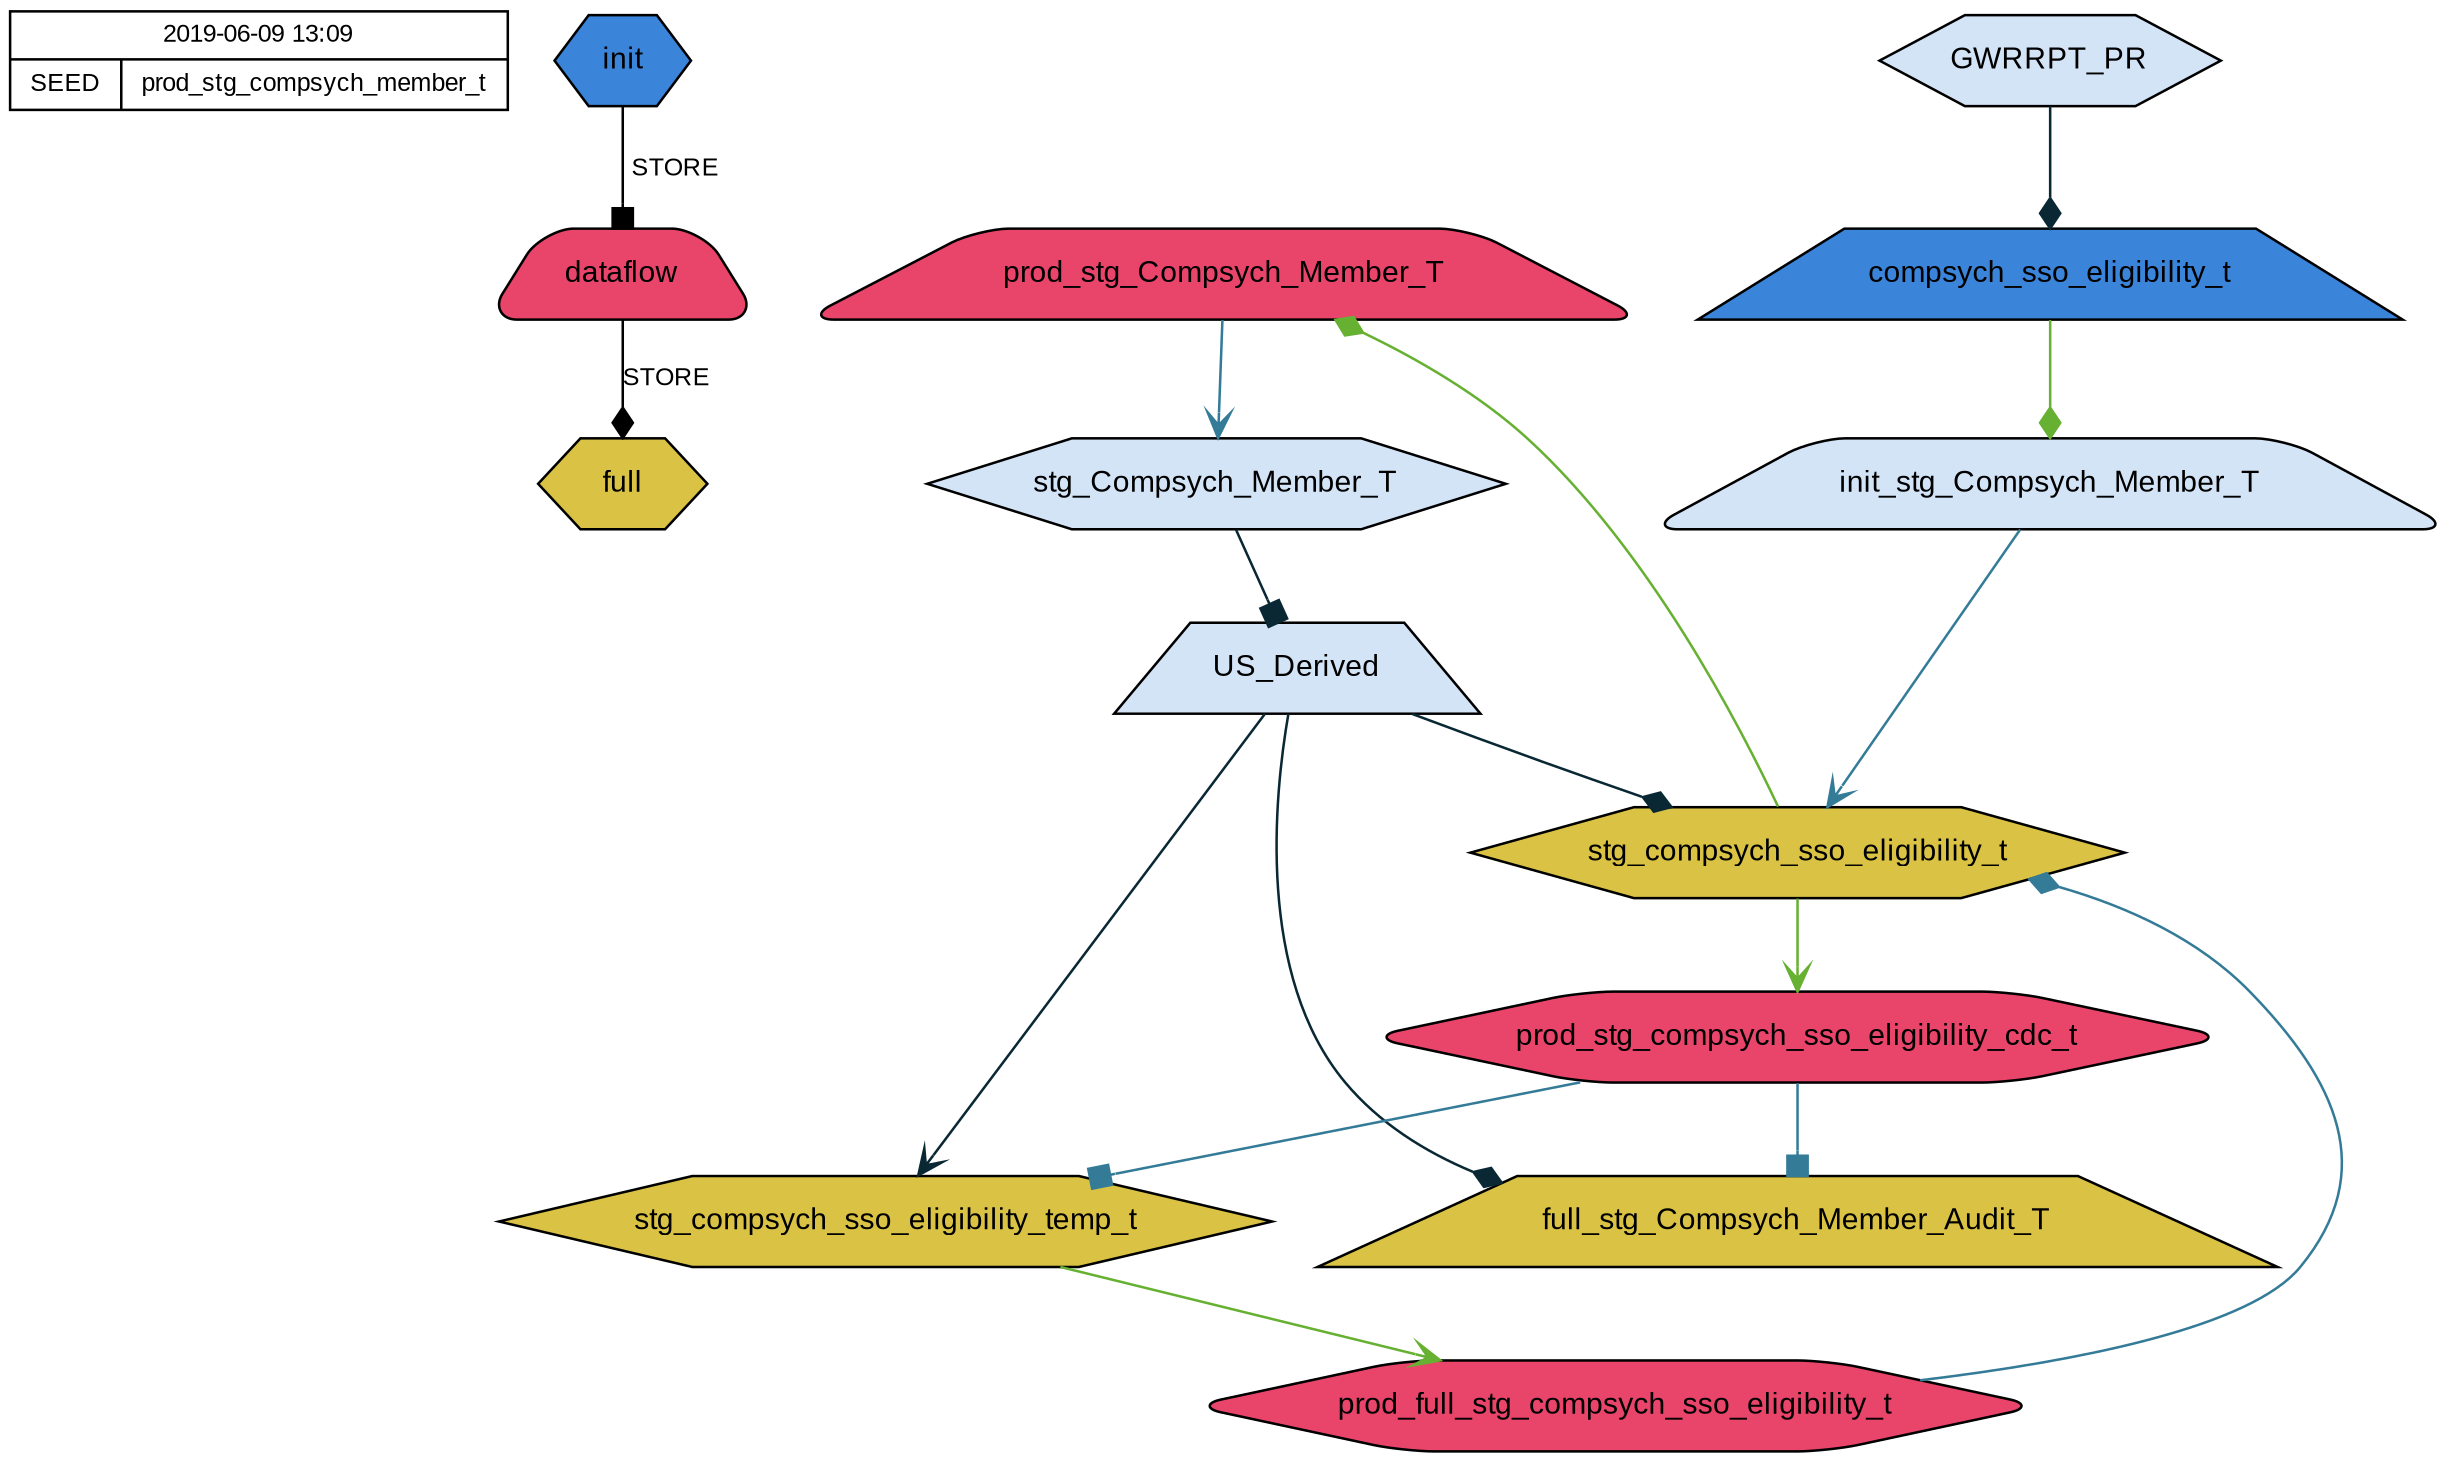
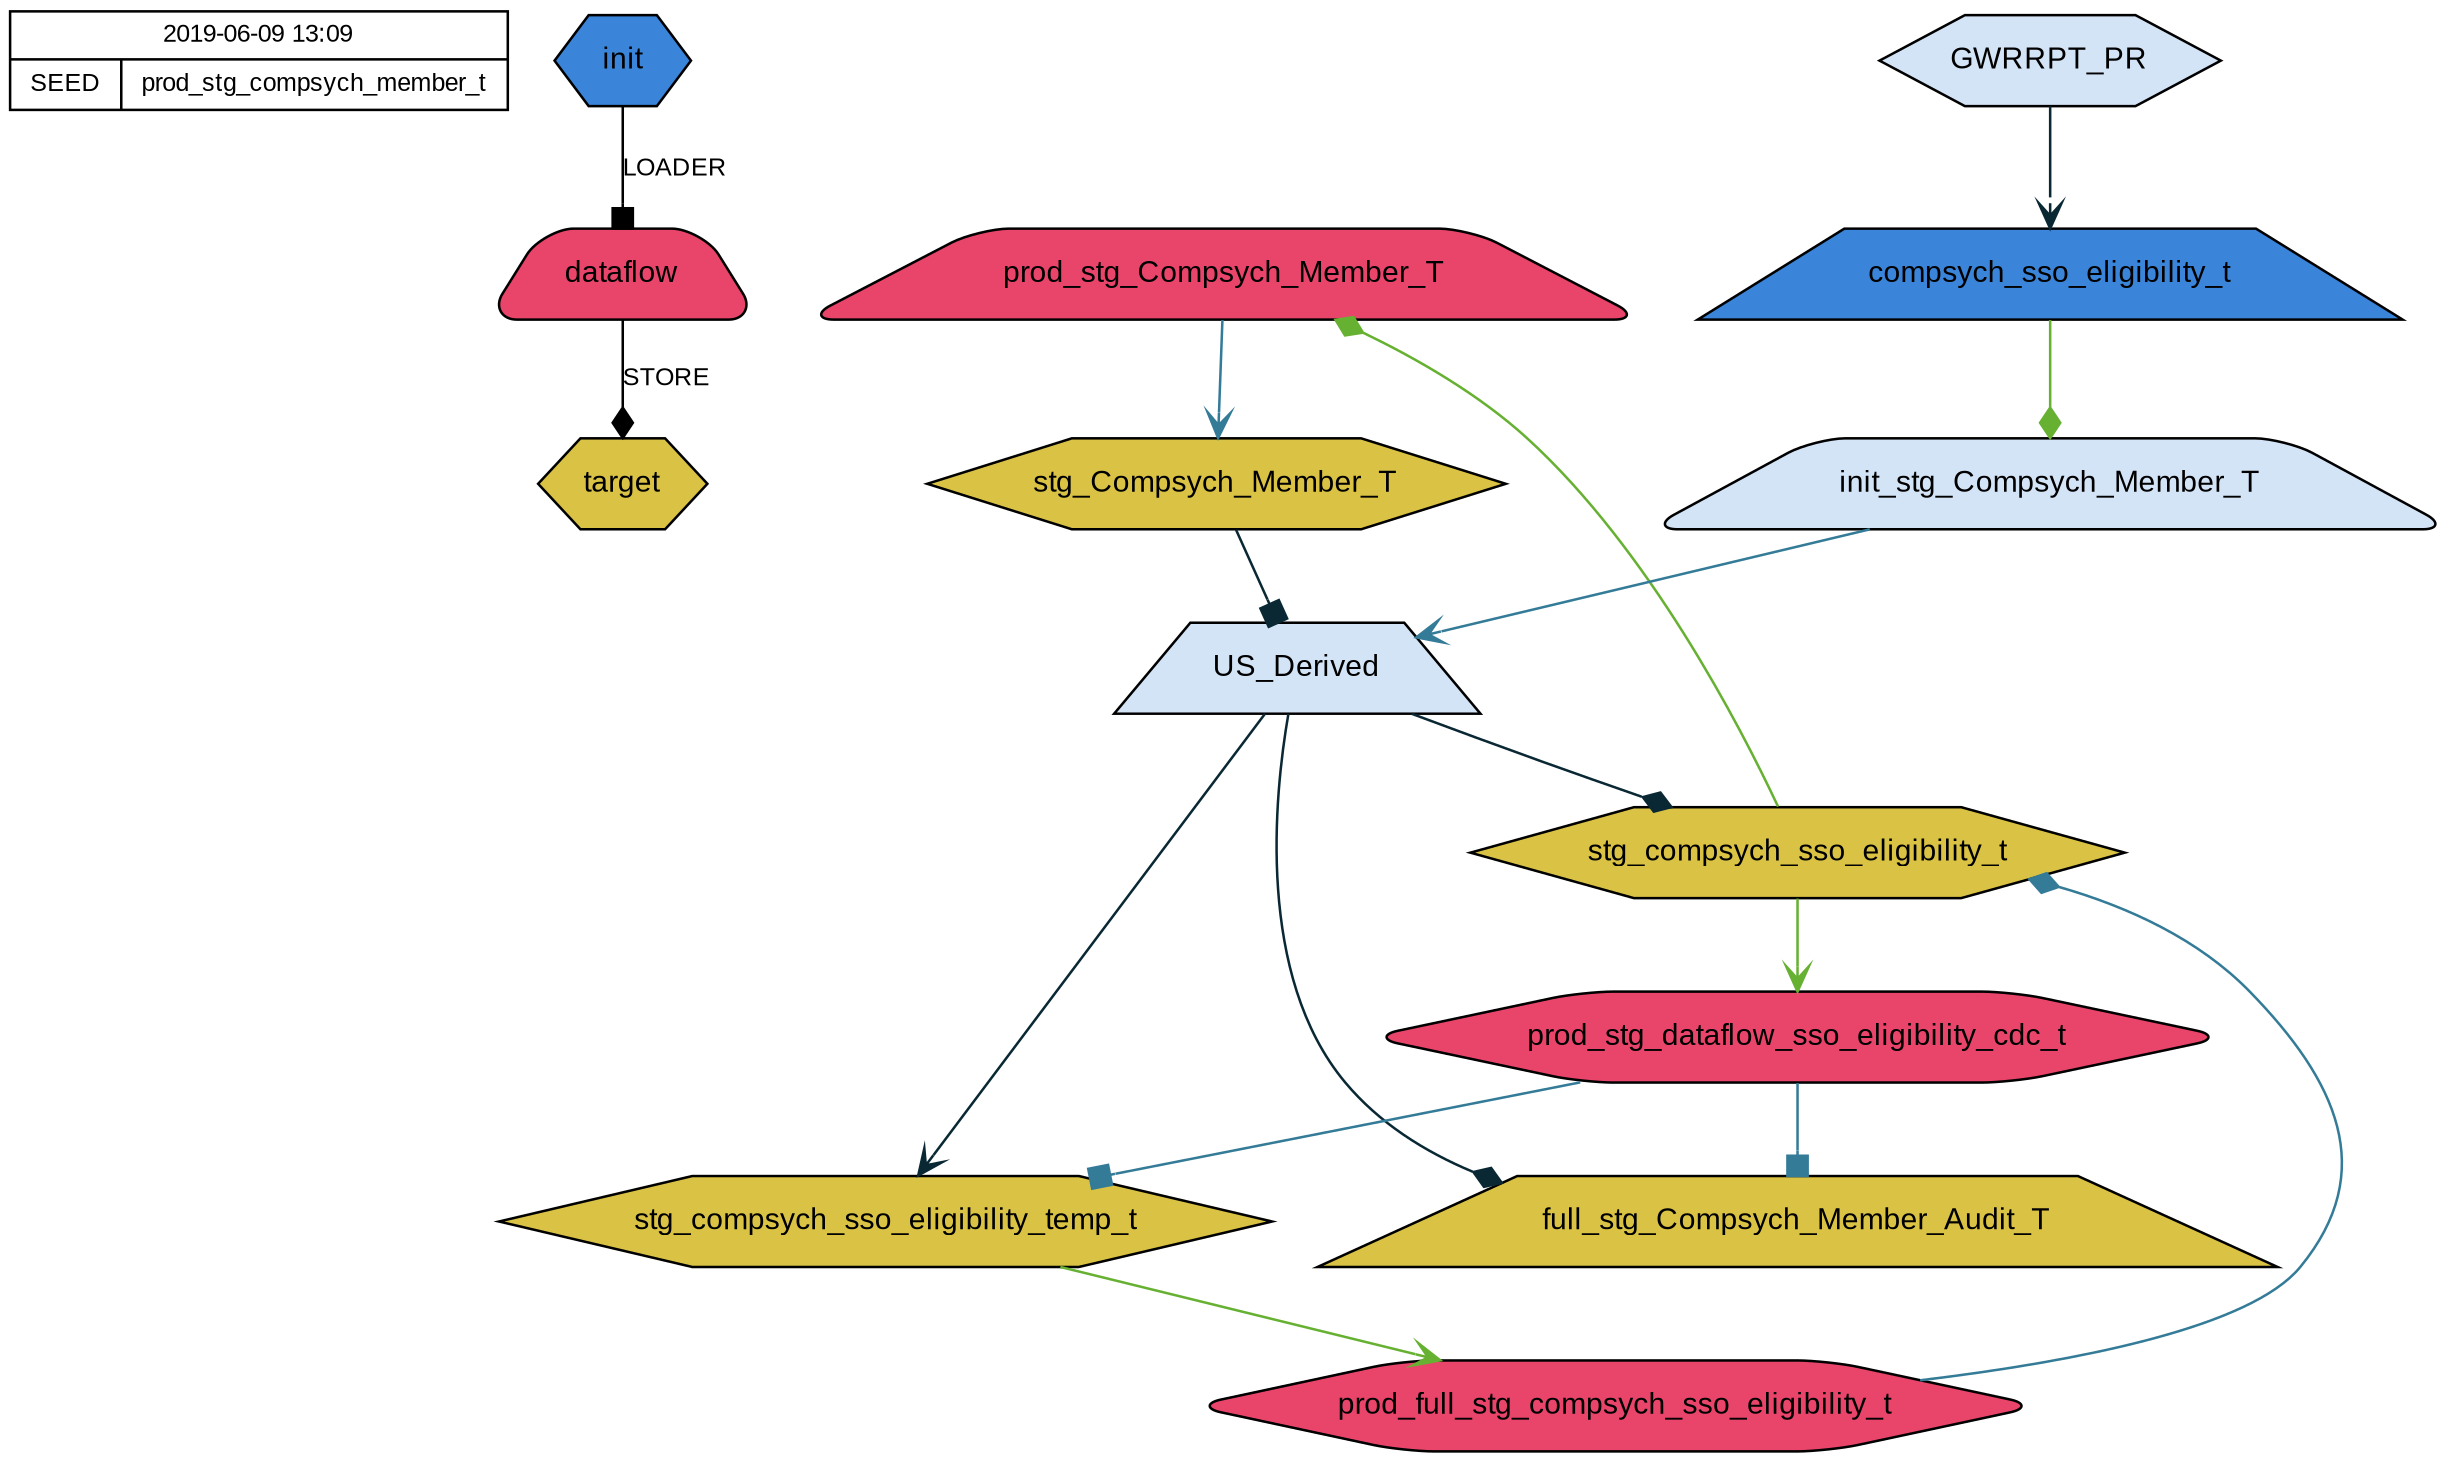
(2050, 152) -> (2050, 152)
(676, 169) -> (676, 169)
(623, 484) -> (623, 484)
(1216, 484) -> (1216, 484)
(1931, 658) -> (1666, 578)
(1798, 1037) -> (1798, 1037)
